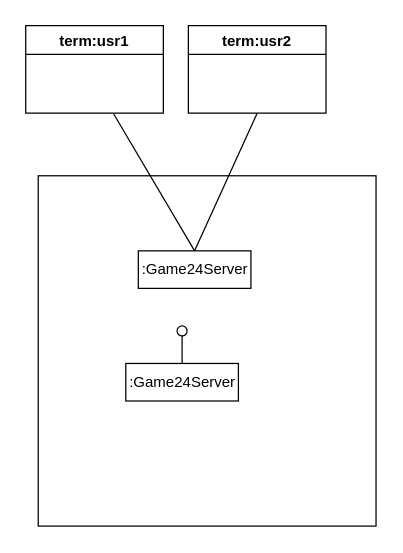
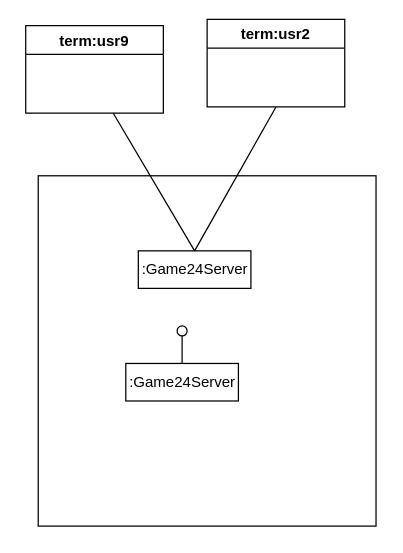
(94, 41) -> (94, 41)
(257, 69) -> (276, 63)
